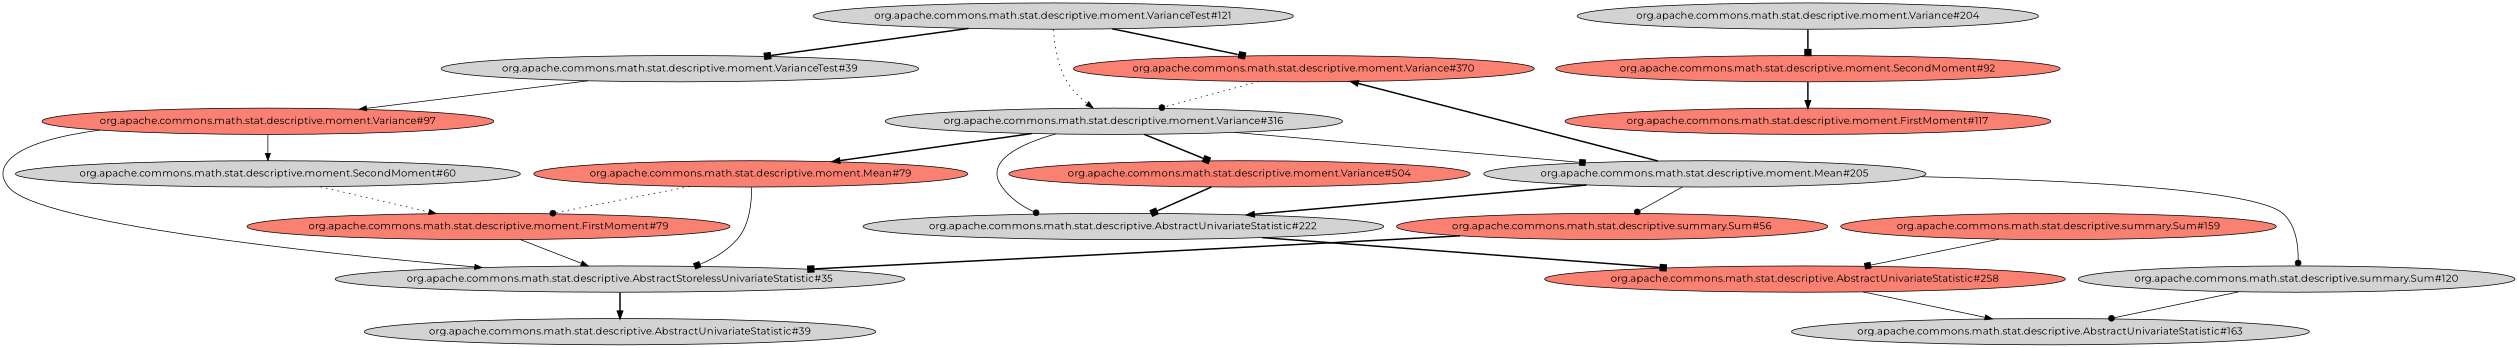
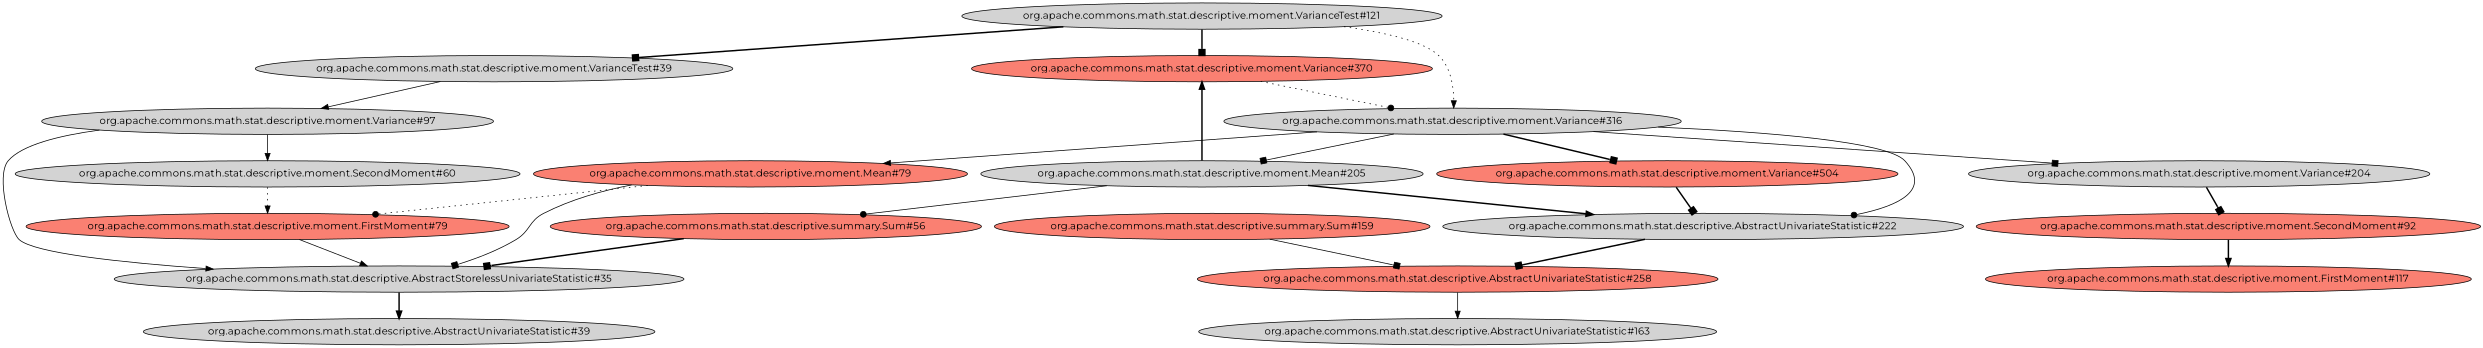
(268, 121) -> (268, 121)
(936, 147) -> (1104, 147)
none -> (1822, 147)
(2297, 279) -> none
